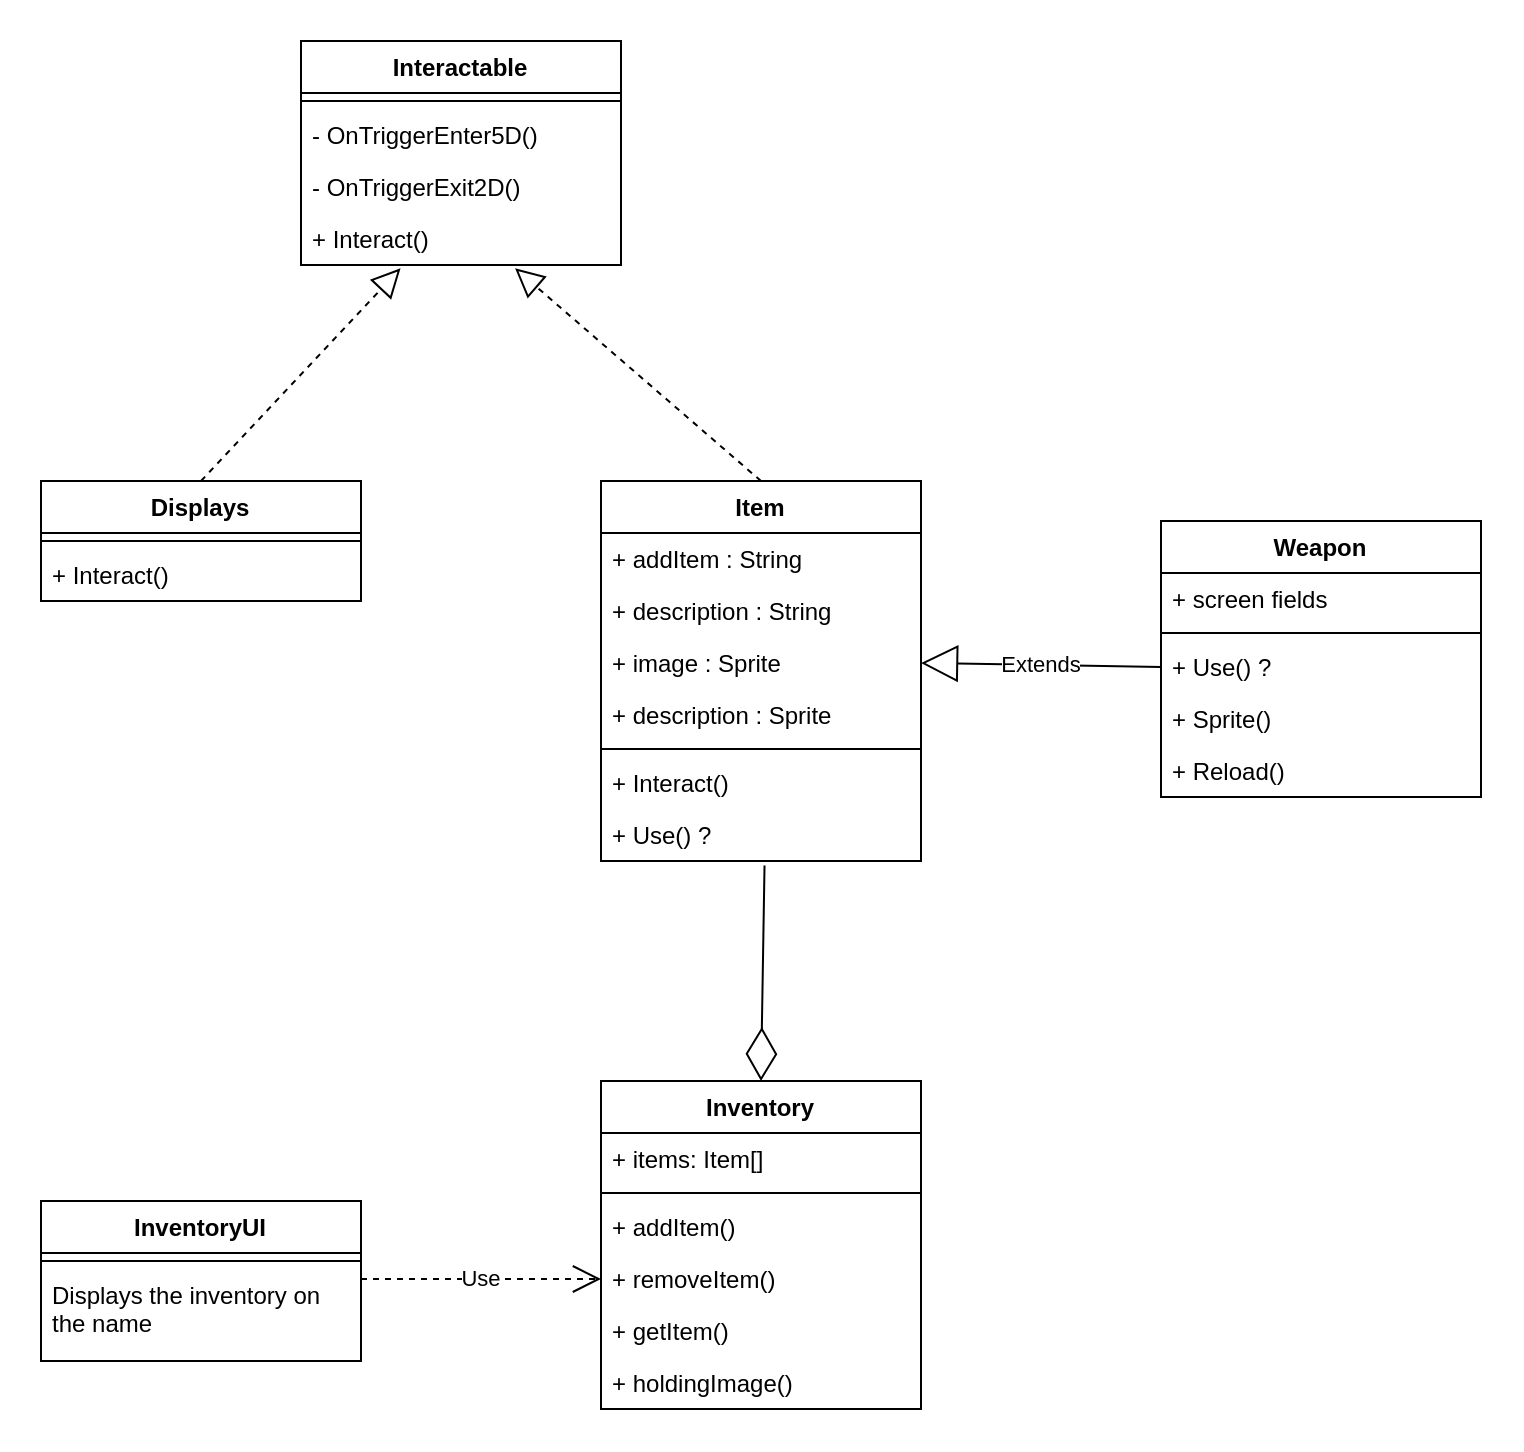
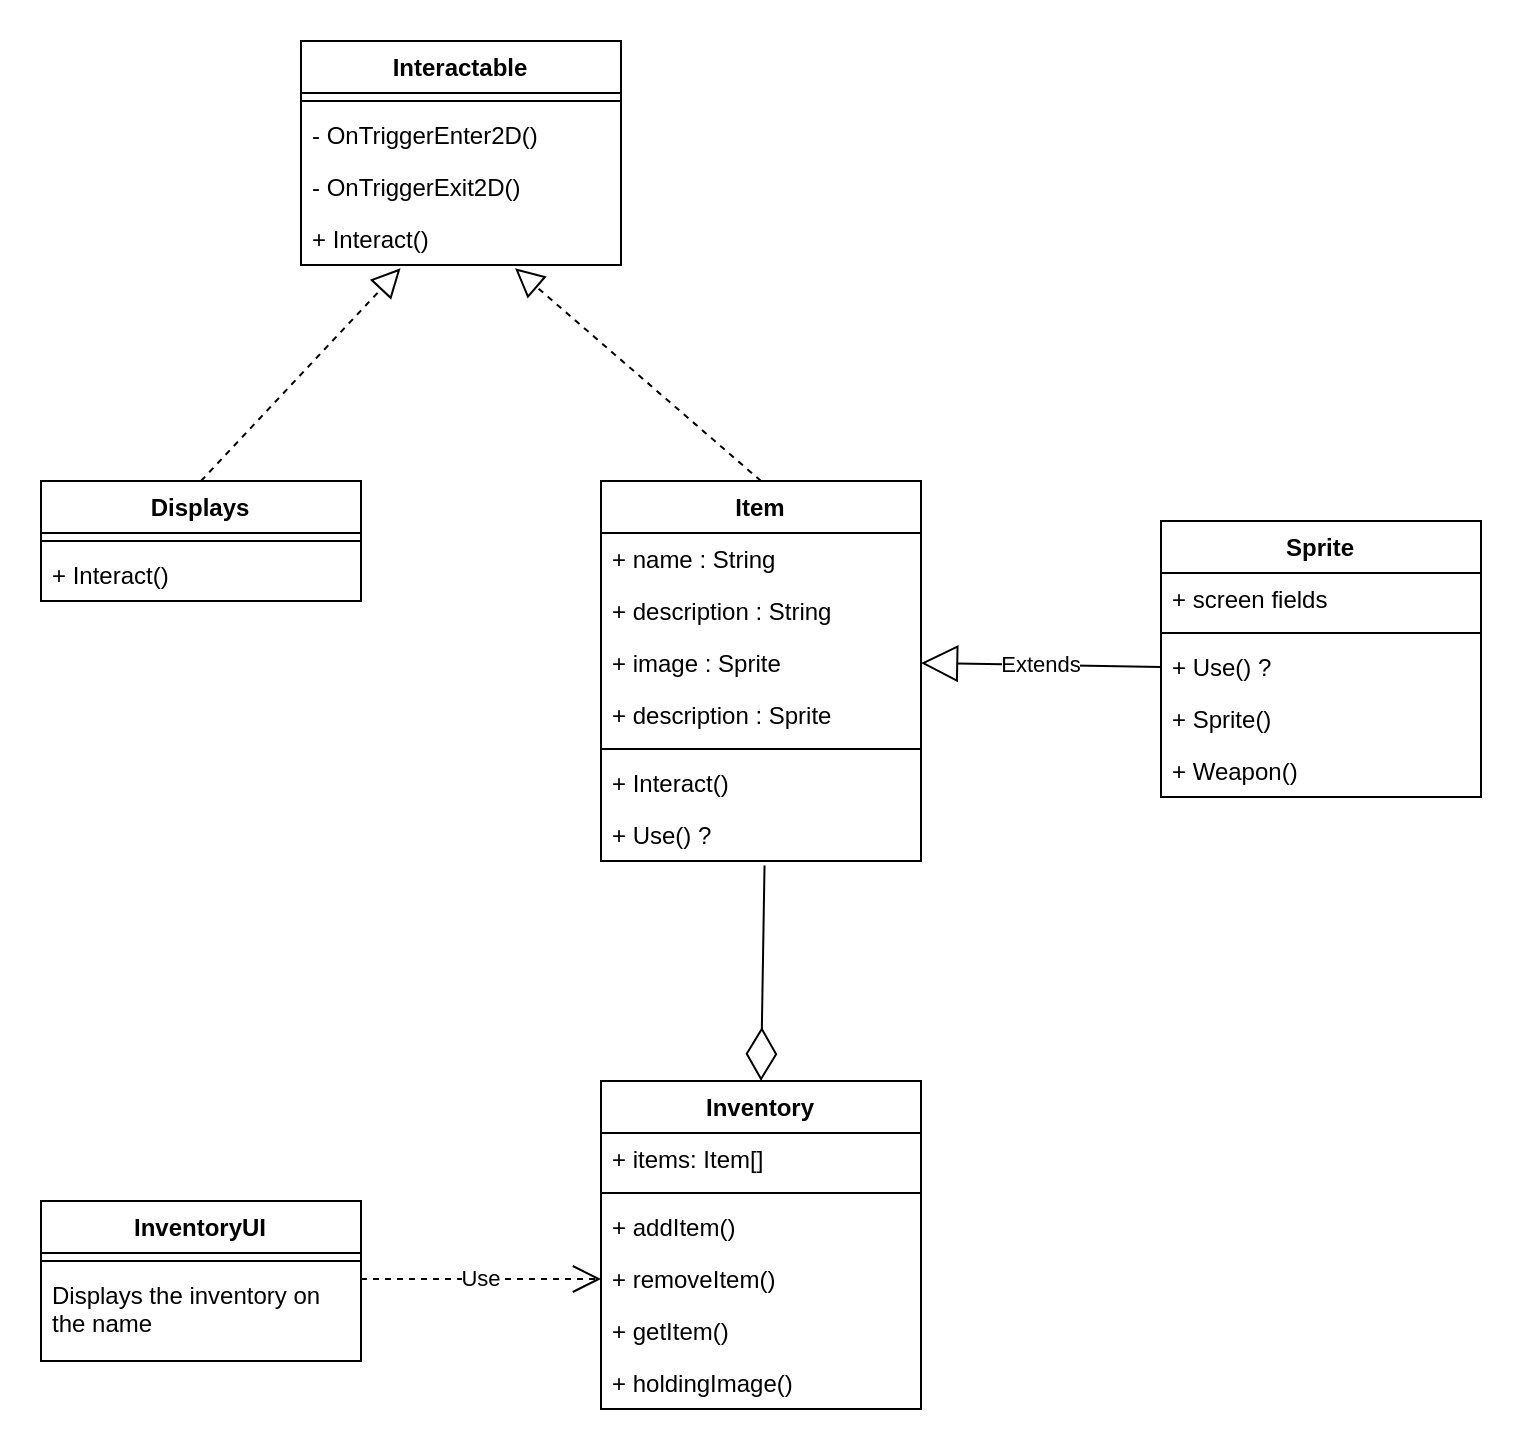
(440, 136) -> (440, 136)
(1320, 548) -> (1320, 548)
(717, 560) -> (697, 560)
(1233, 772) -> (1236, 772)
